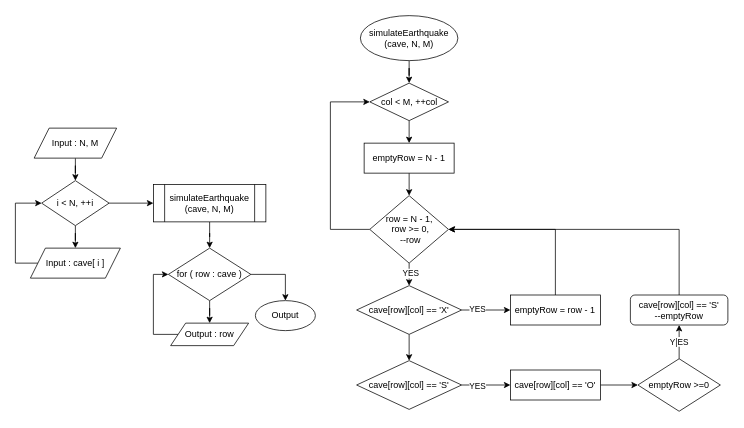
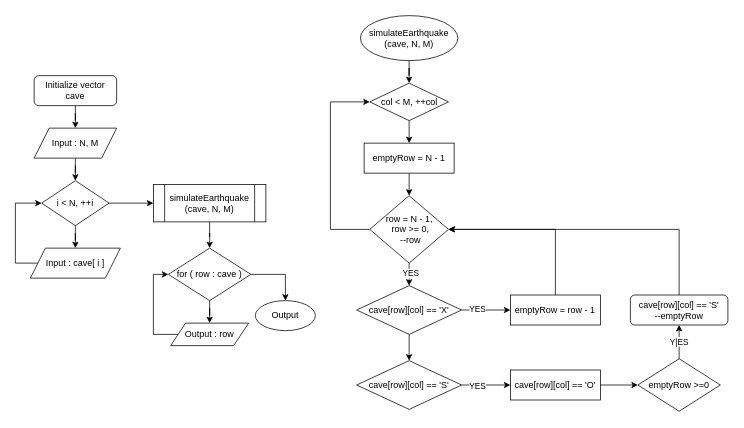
none -> (75, 90)
none -> (75, 119)
